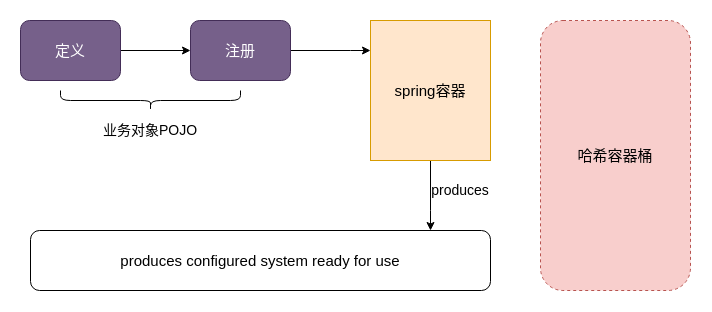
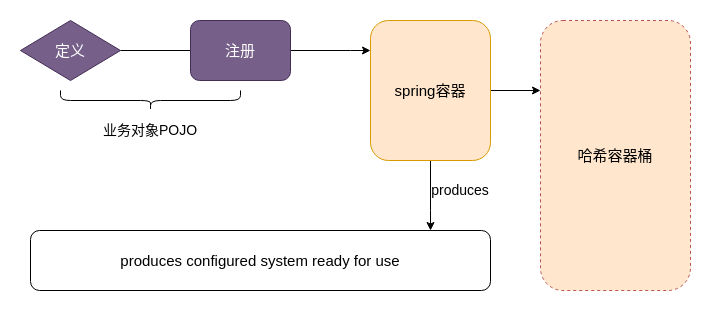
(71, 51) -> (71, 51)
(182, 51) -> (185, 51)
(431, 91) -> (431, 91)
none -> (512, 91)
(616, 156) -> (616, 156)
